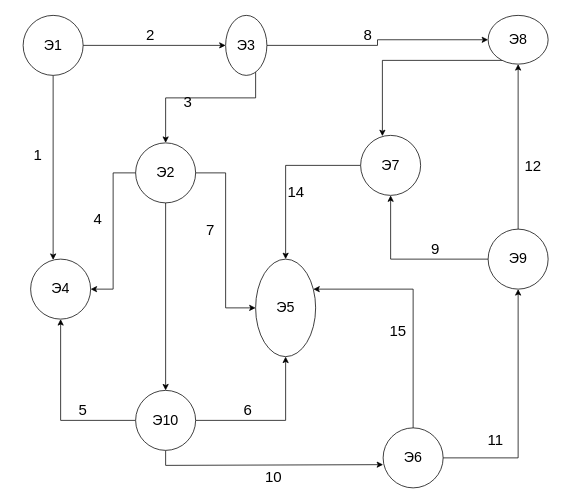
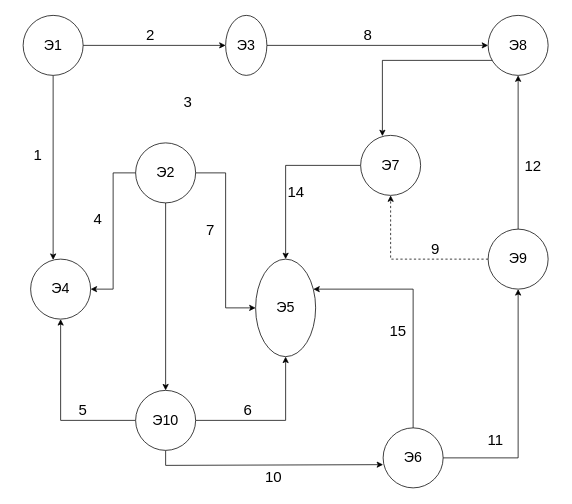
(518, 40) -> (518, 45)
(165, 117) -> none
(410, 259) -> (410, 259)
